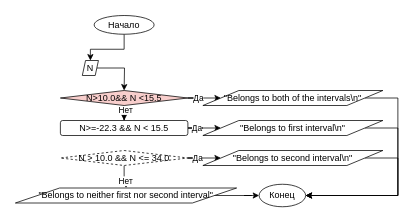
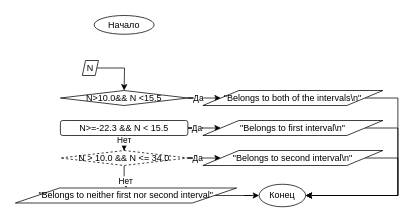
(106, 49) -> none
(124, 98) -> (124, 98)
(124, 115) -> none
none -> (124, 145)
